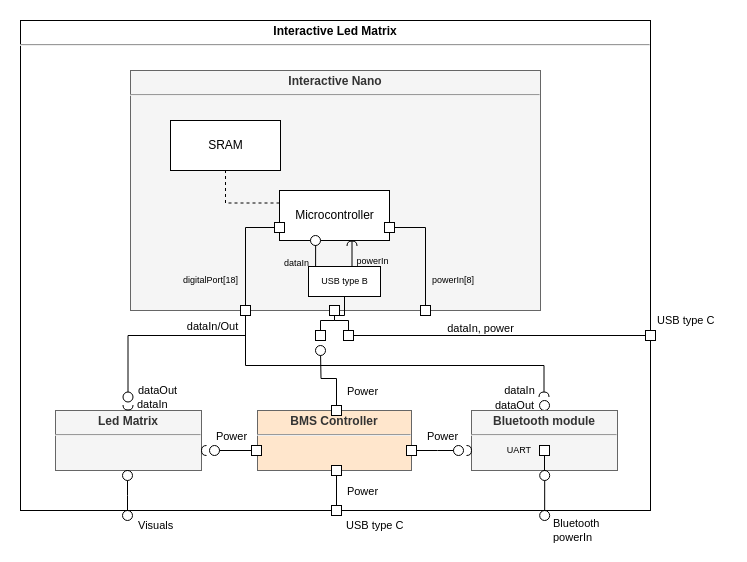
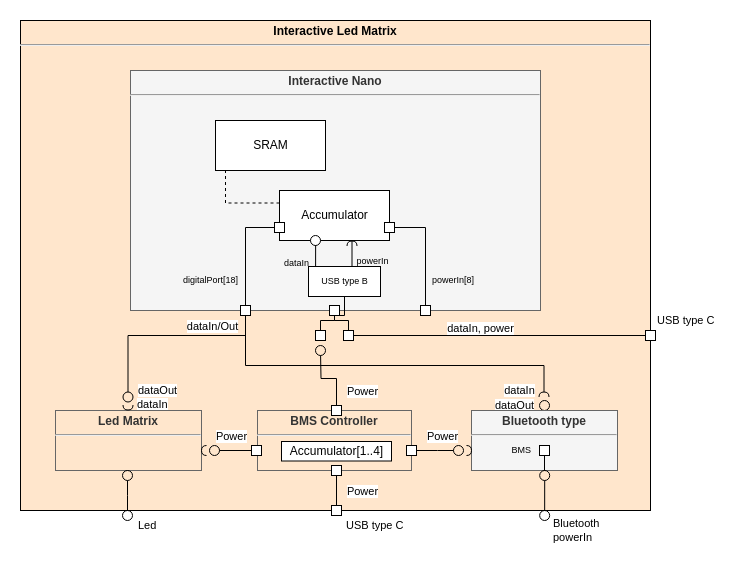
(88, 28) -> (88, 28)
(226, 146) -> (271, 146)
(335, 216) -> (335, 216)
(521, 418) -> (515, 418)
(129, 441) -> (129, 441)
none -> (337, 451)
(521, 451) -> (524, 451)
(157, 526) -> (148, 526)
